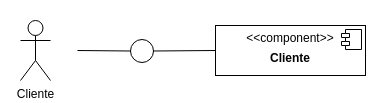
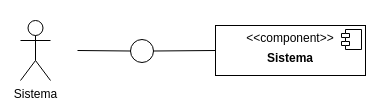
(259, 26) -> (259, 26)
(36, 95) -> (36, 95)
